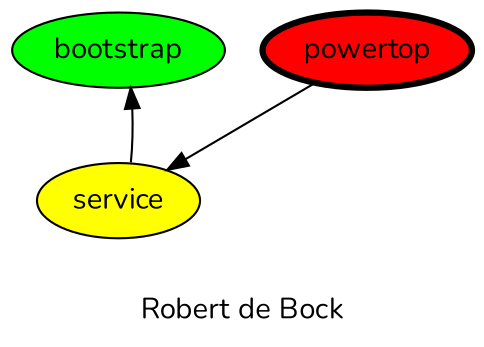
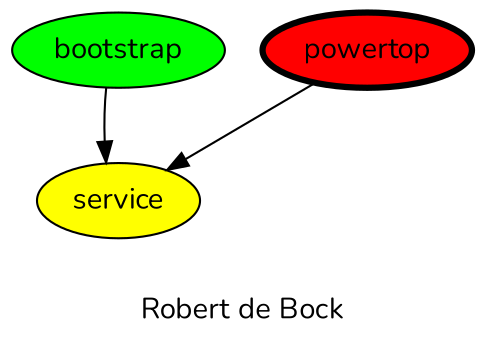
(132, 136) -> (105, 115)
